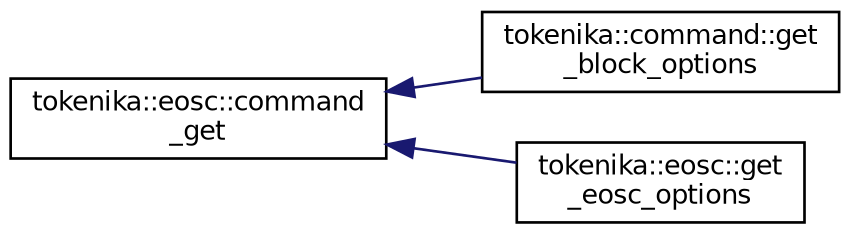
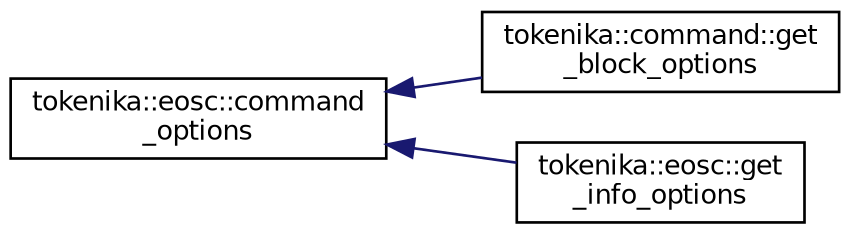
(198, 119) -> (198, 119)
(661, 182) -> (661, 182)
